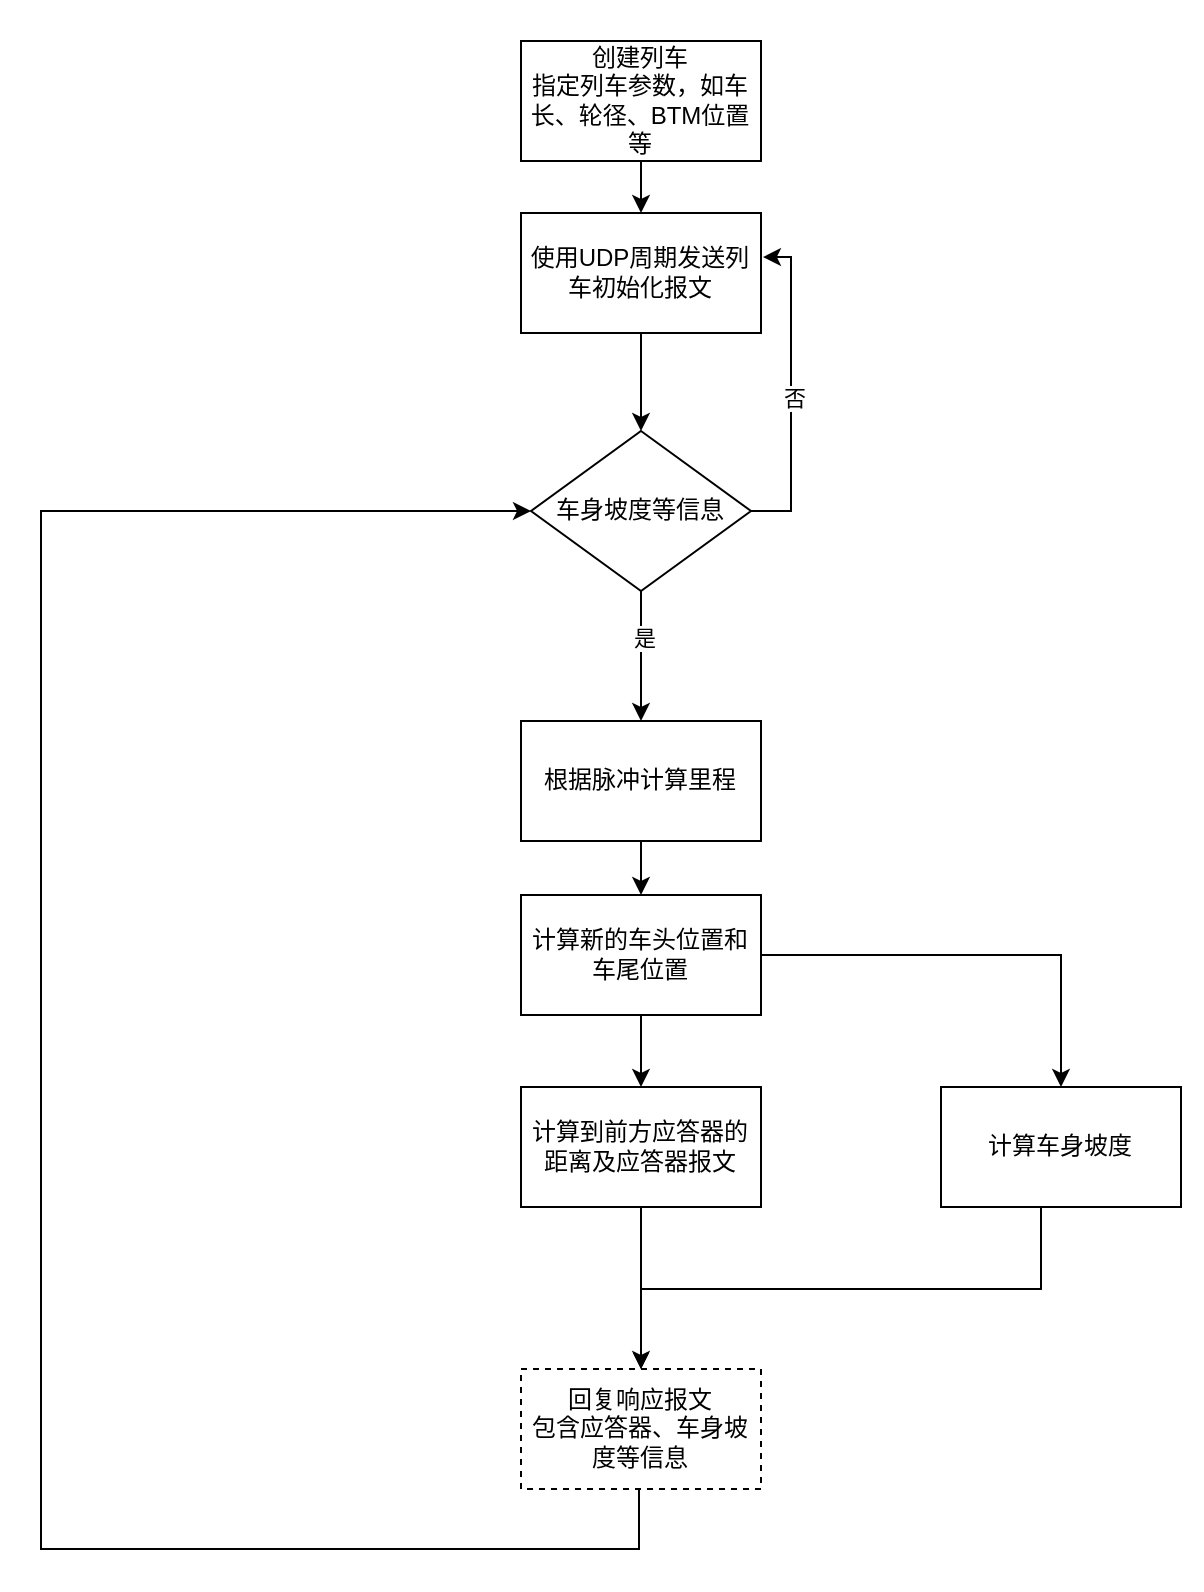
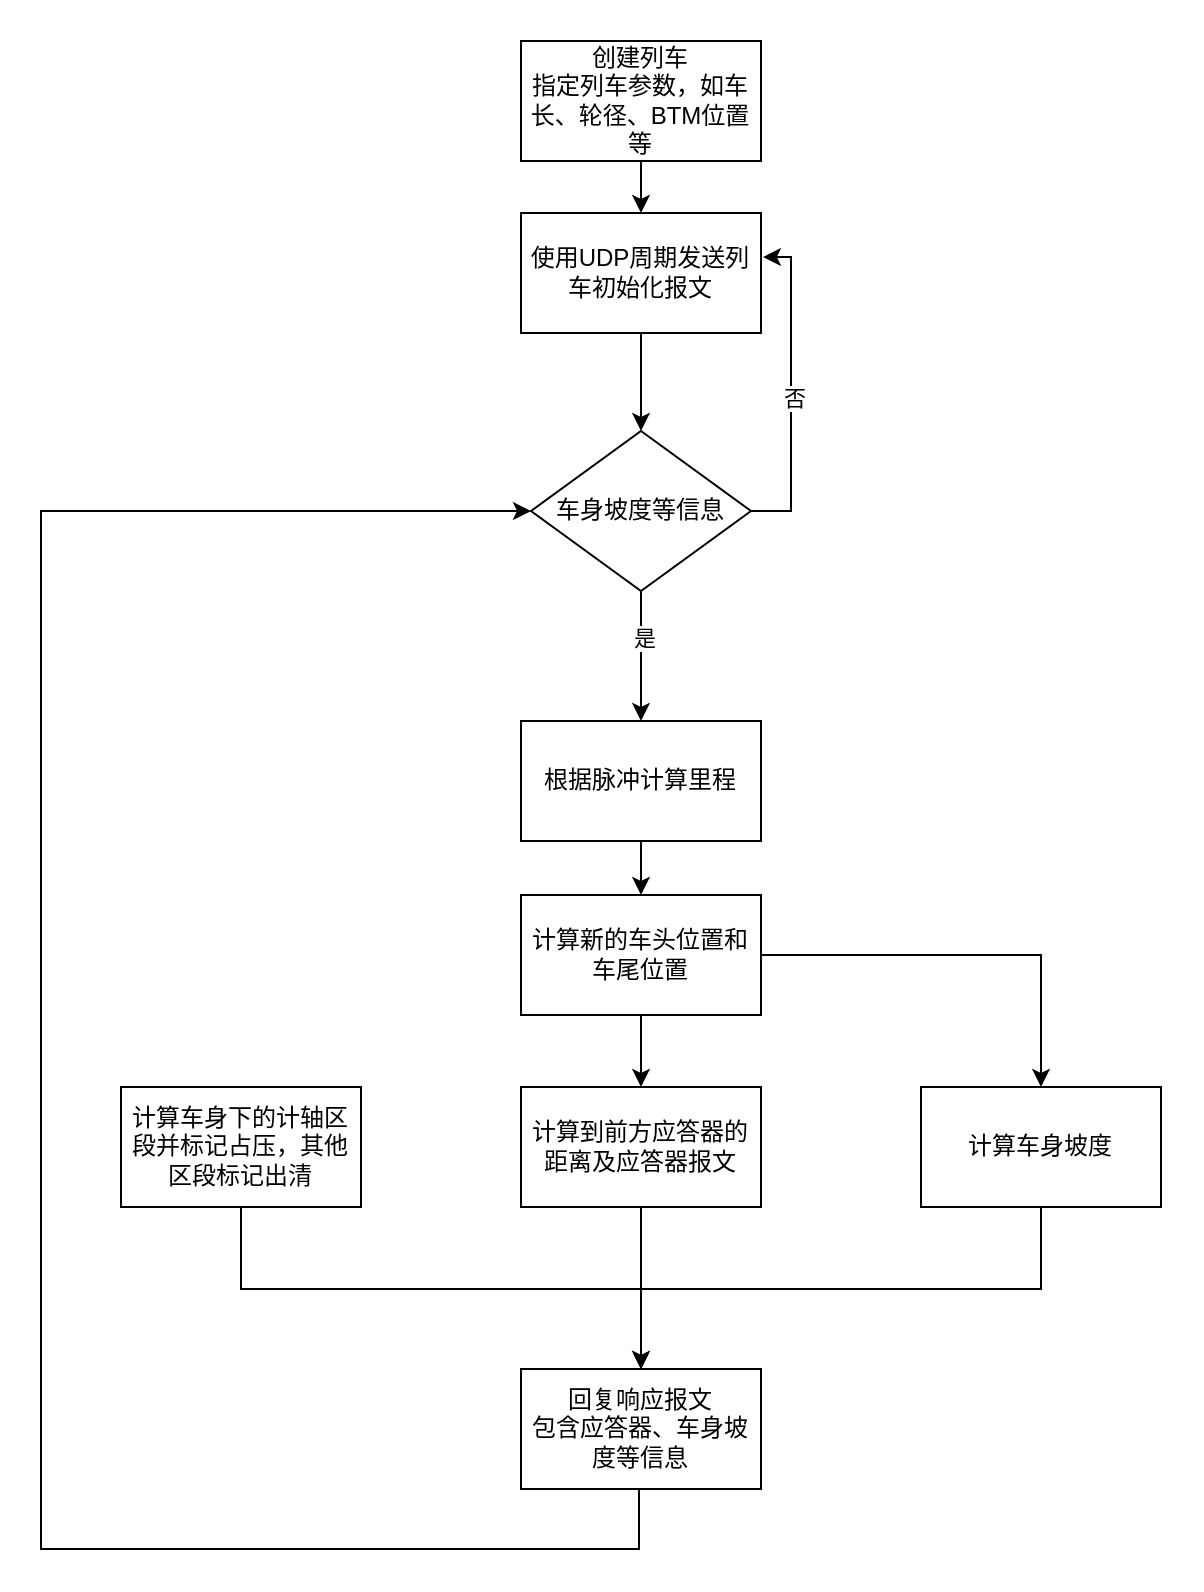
none -> (241, 1147)
(1061, 1147) -> (1041, 1147)
none -> (398, 1289)
(641, 1429) -> (641, 1429)
